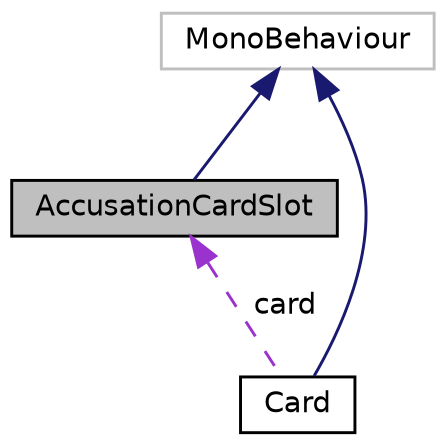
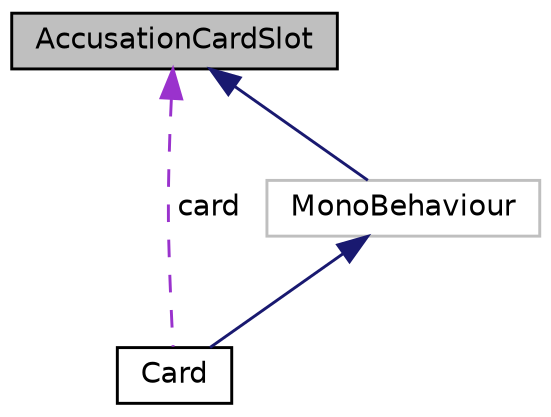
(227, 136) -> (301, 133)
